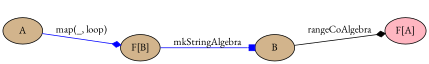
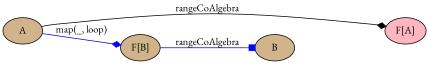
(335, 40) -> (209, 14)
(208, 42) -> (208, 42)
